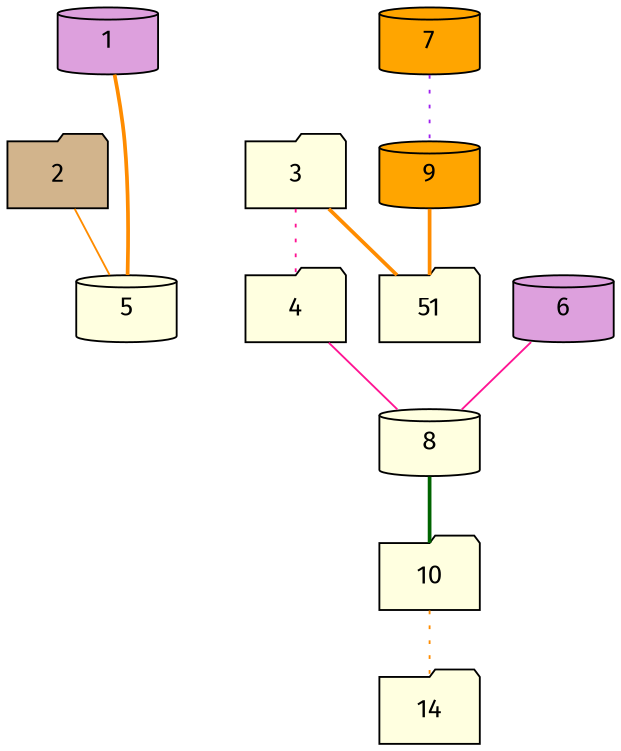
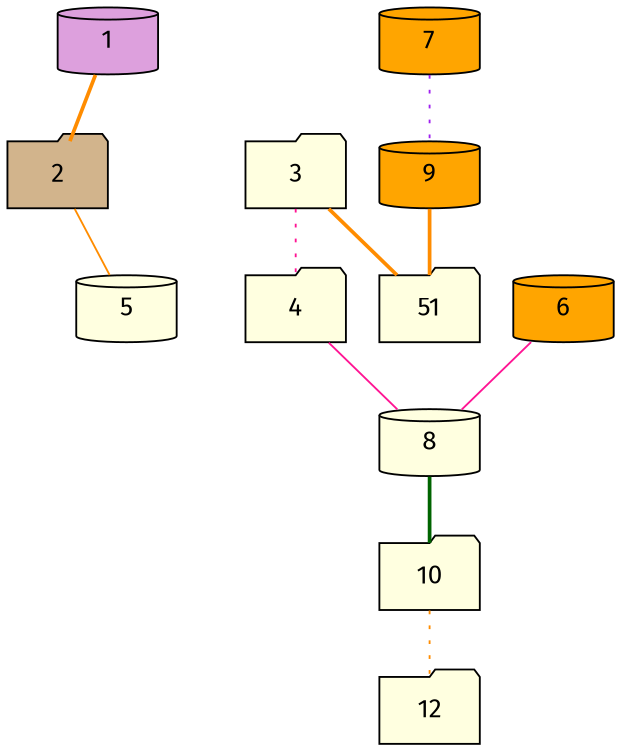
(127, 174) -> (83, 108)
(563, 309) -> (563, 309)
(430, 710) -> (430, 710)
